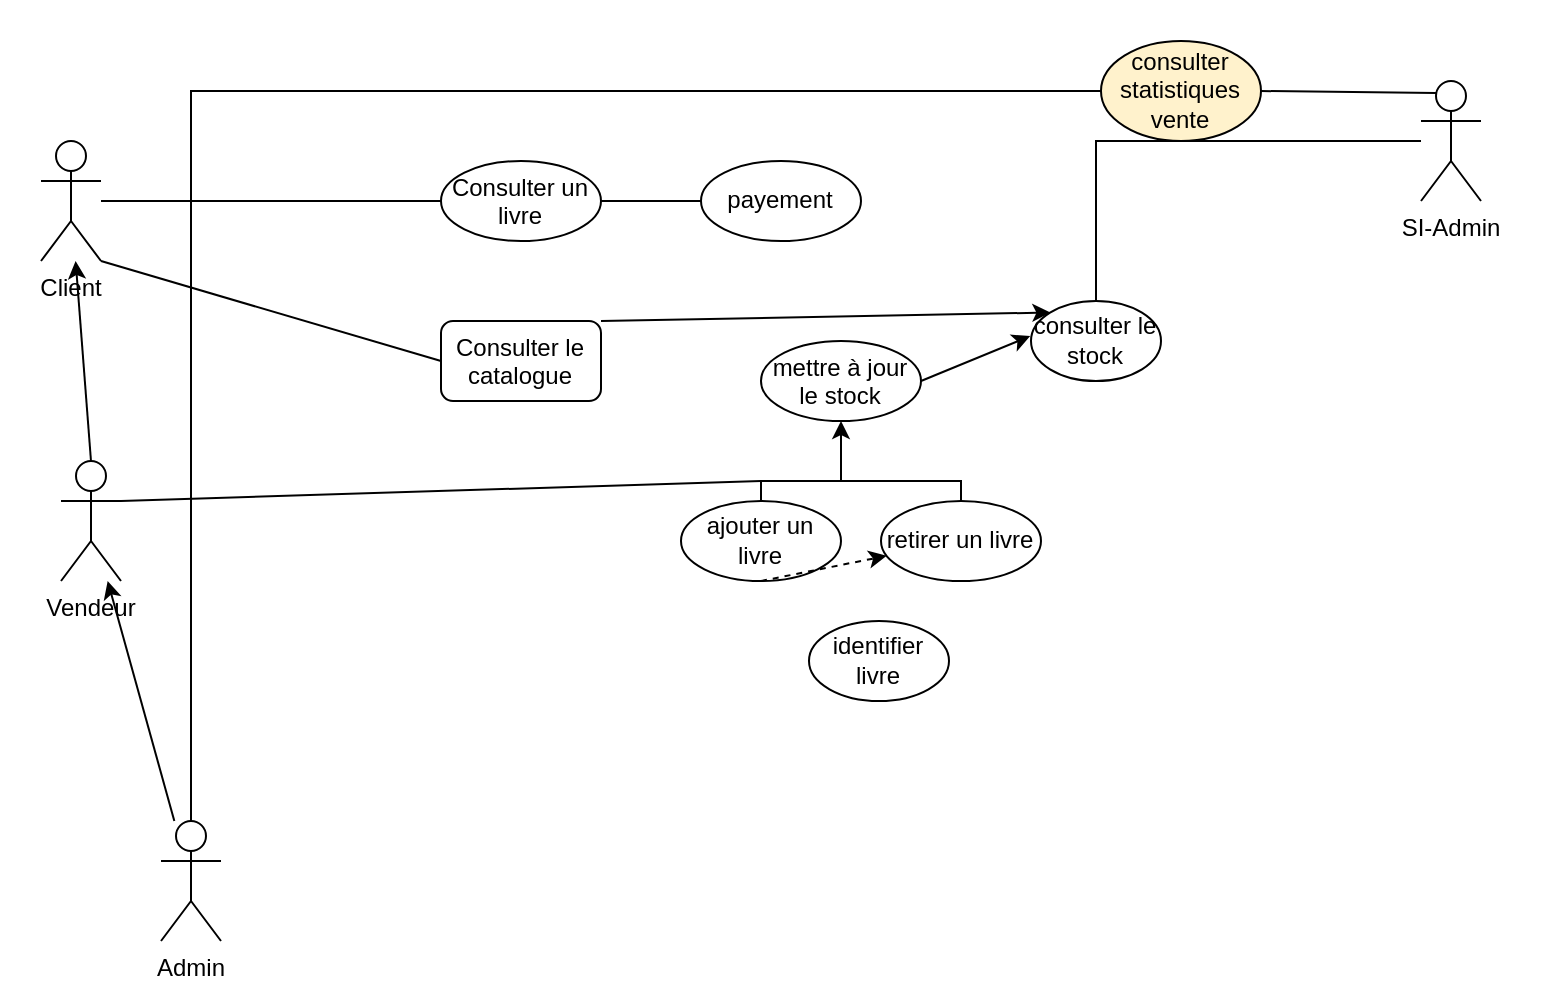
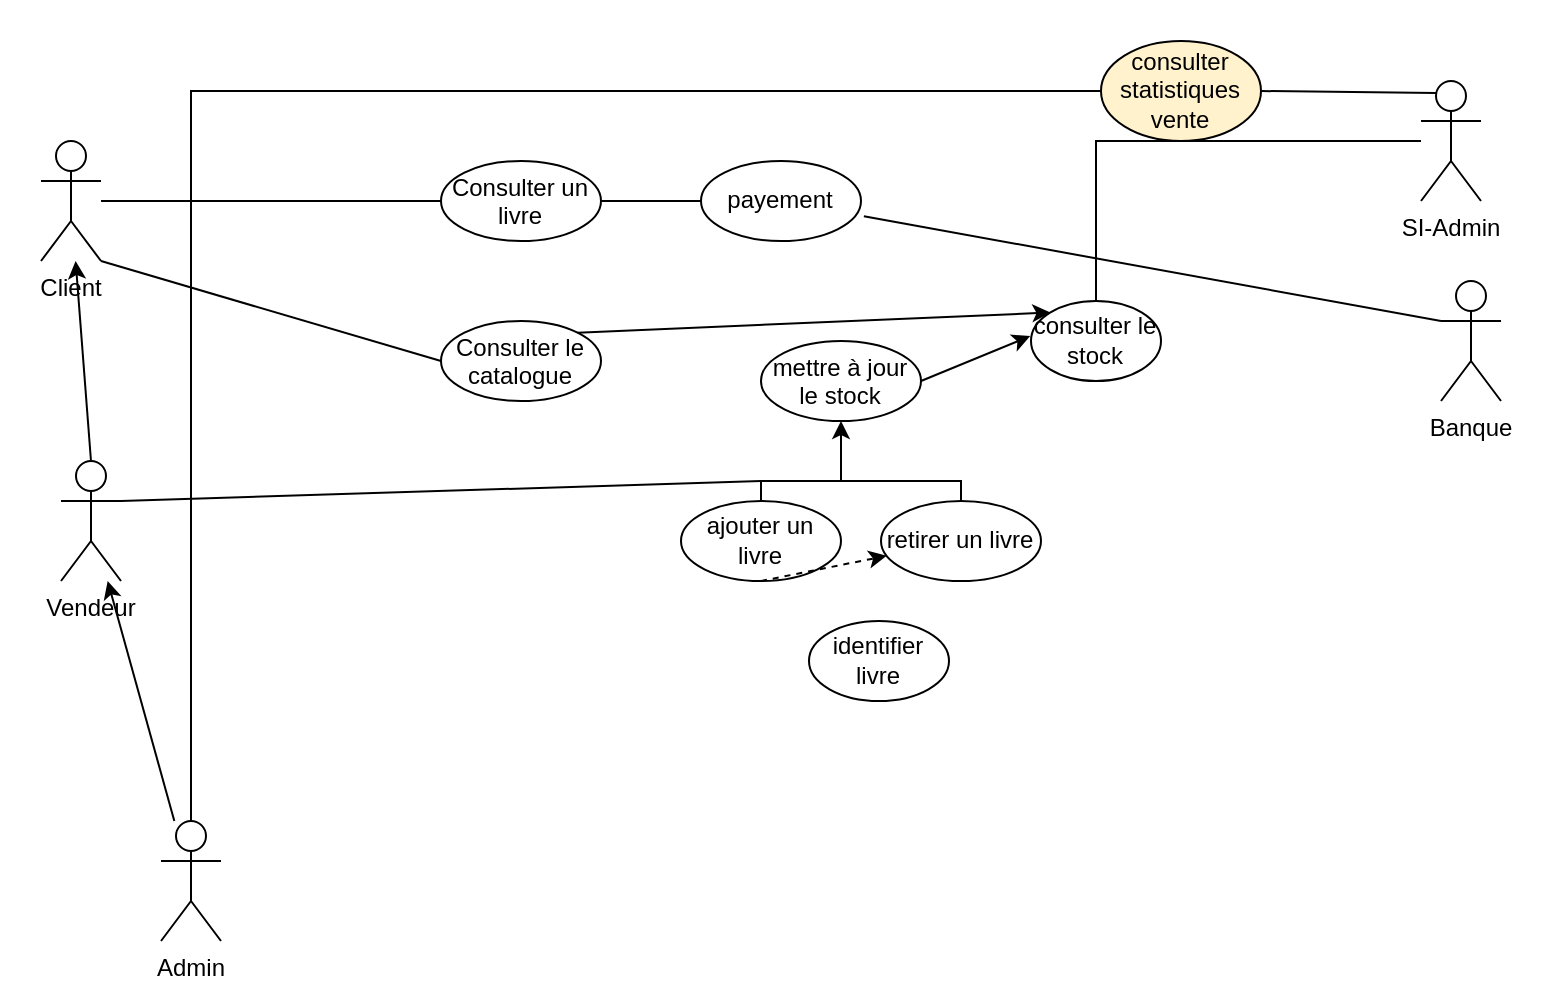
none -> (1151, 268)
none -> (1471, 341)
(521, 361) -> (521, 361)
